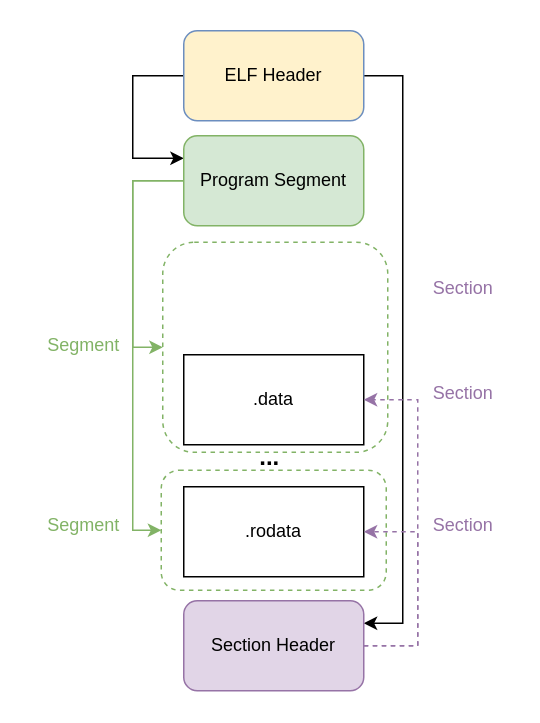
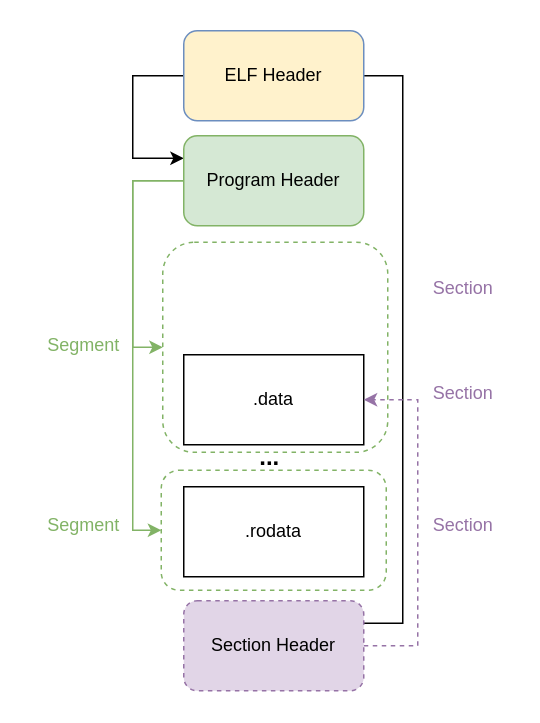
(274, 181) -> (274, 181)
(394, 532) -> none
(375, 623) -> (370, 623)
(274, 646) -> (274, 646)
